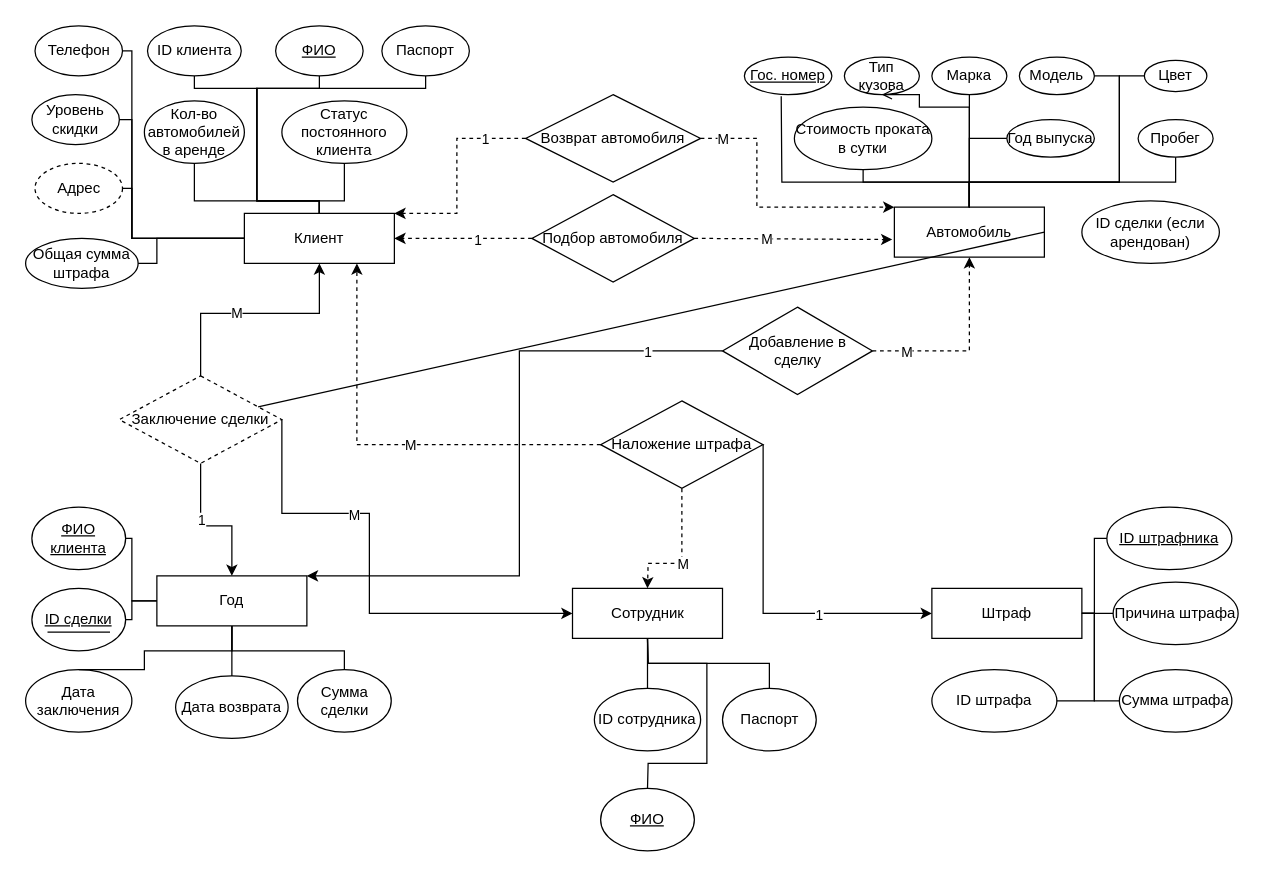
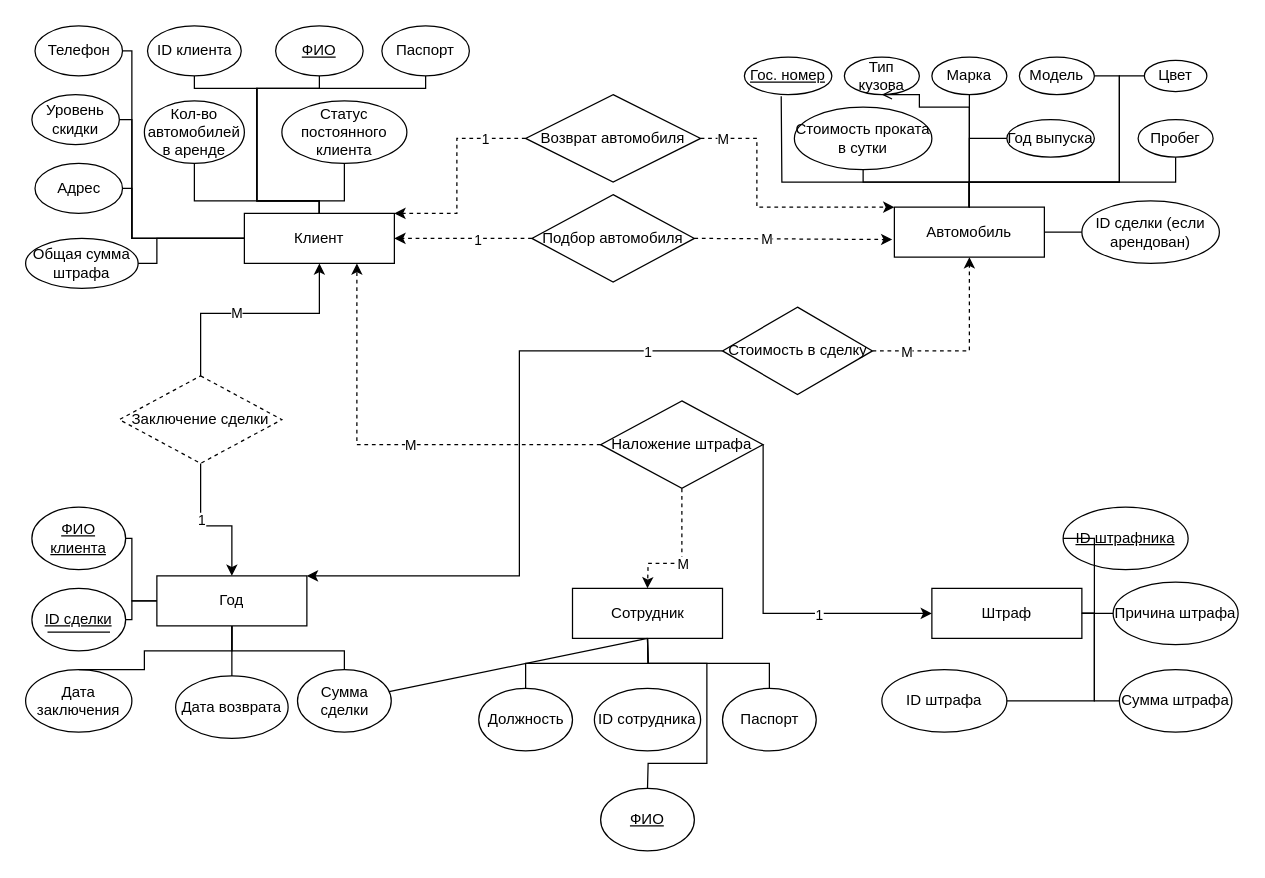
(79, 188) -> (79, 188)
(652, 319) -> (1063, 232)
(798, 351) -> (798, 351)
(1169, 538) -> (1126, 538)
(369, 570) -> none
none -> (573, 663)
(648, 677) -> (456, 678)
(994, 701) -> (944, 701)
none -> (526, 719)
